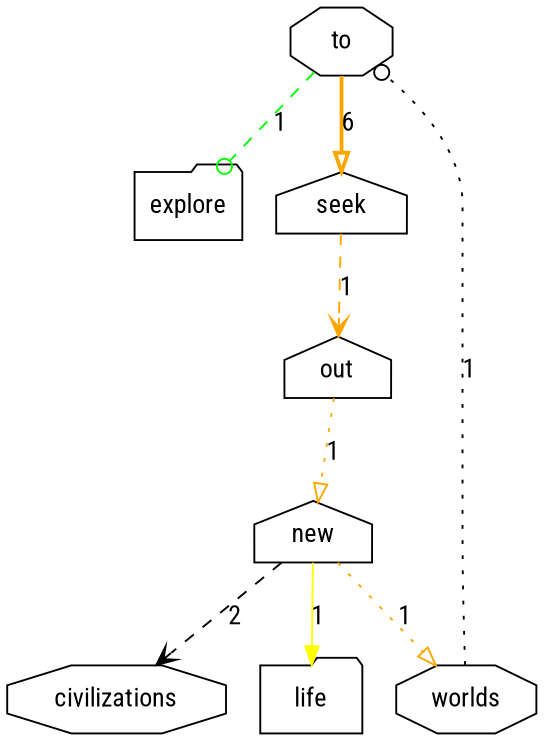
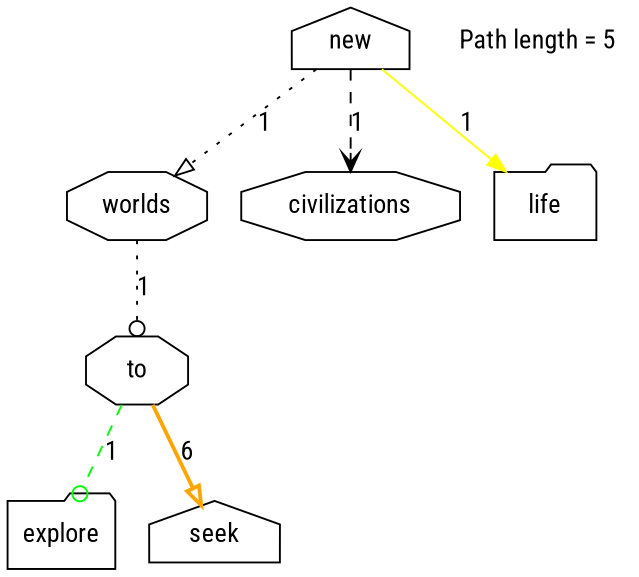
none -> (538, 42)
(338, 370) -> none
(380, 607) -> (253, 117)
(235, 617) -> (357, 124)
